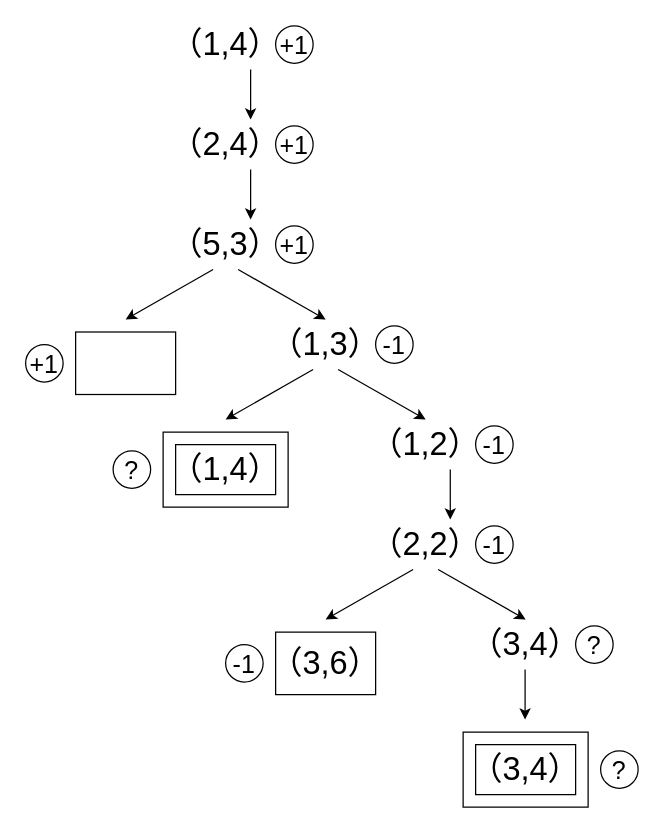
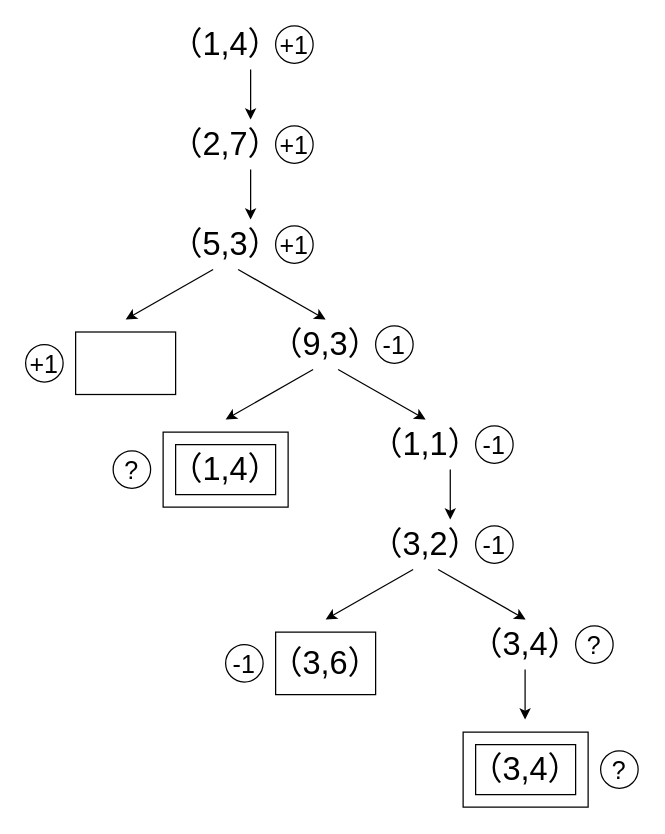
(226, 144) -> (226, 144)
(326, 344) -> (326, 344)
(426, 444) -> (426, 444)
(426, 544) -> (426, 544)
